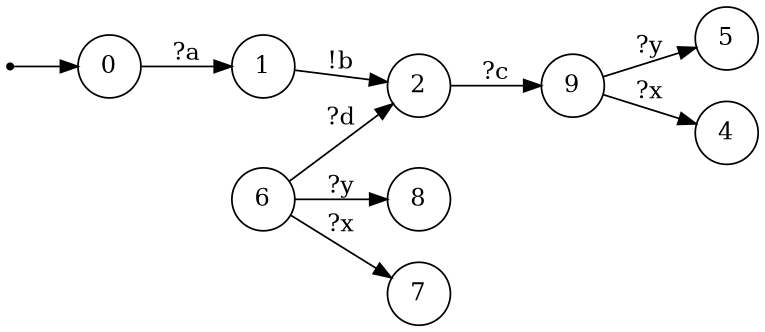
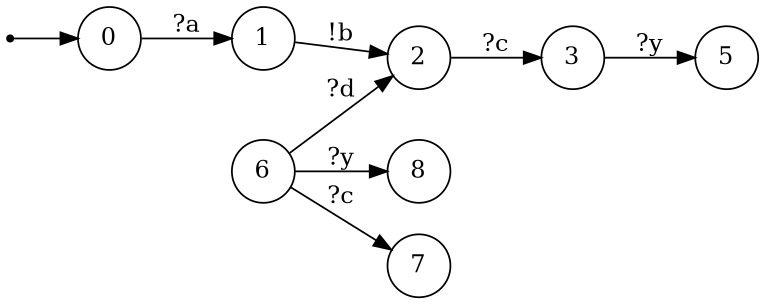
(573, 86) -> (573, 58)
(727, 133) -> none
(341, 225) -> (341, 197)
